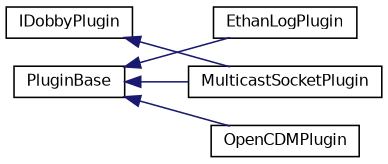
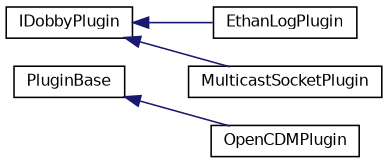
(196, 47) -> (181, 23)
(165, 82) -> none
